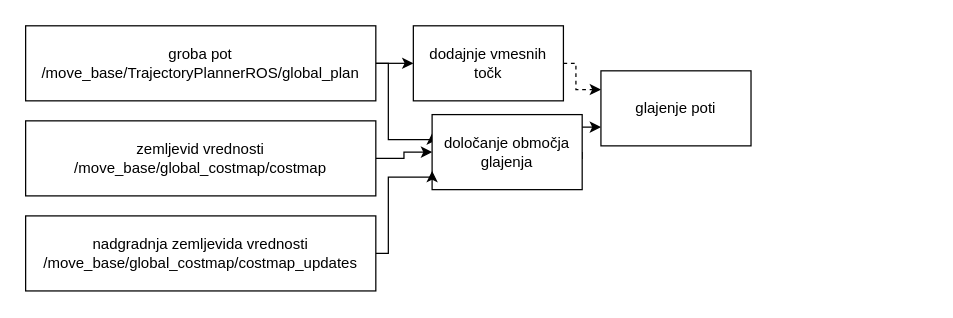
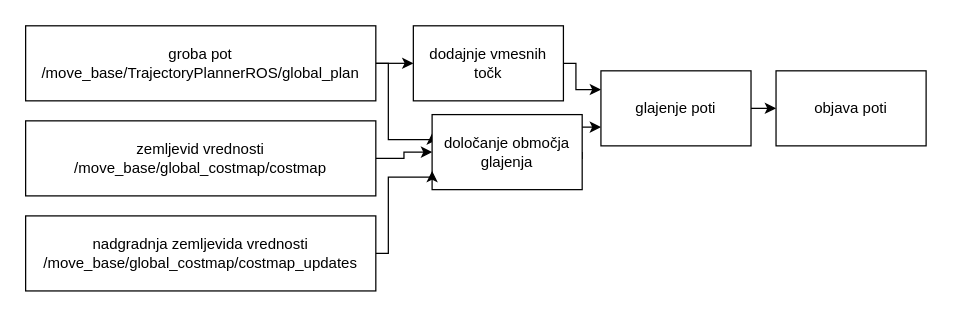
(576, 78) -> (576, 78)
none -> (759, 108)
none -> (851, 108)
